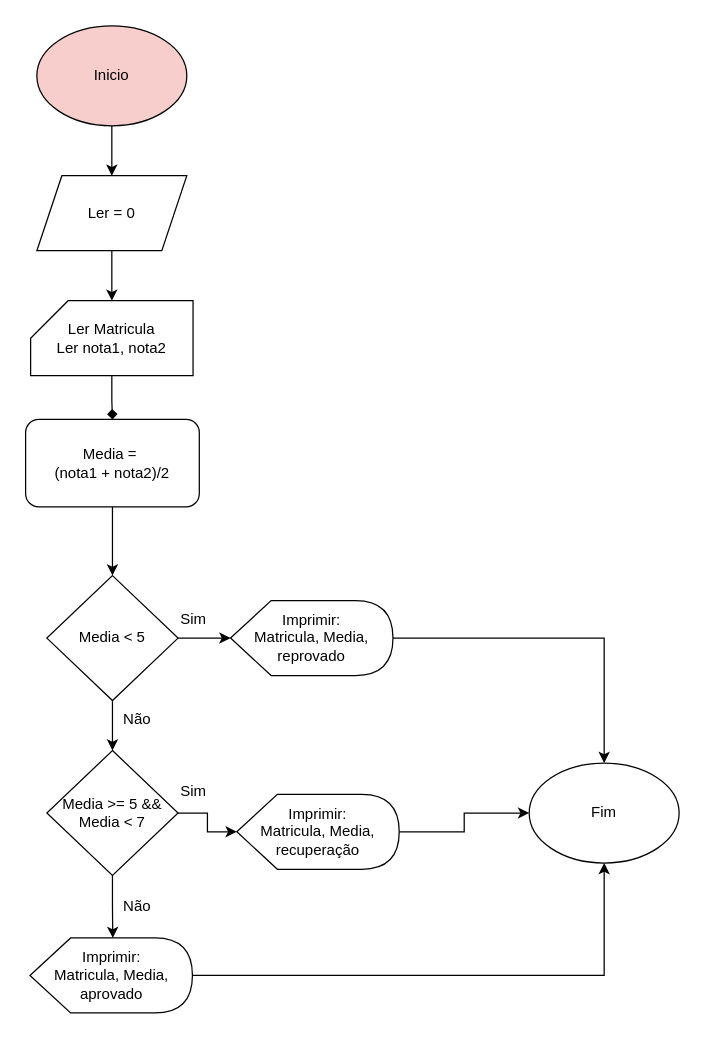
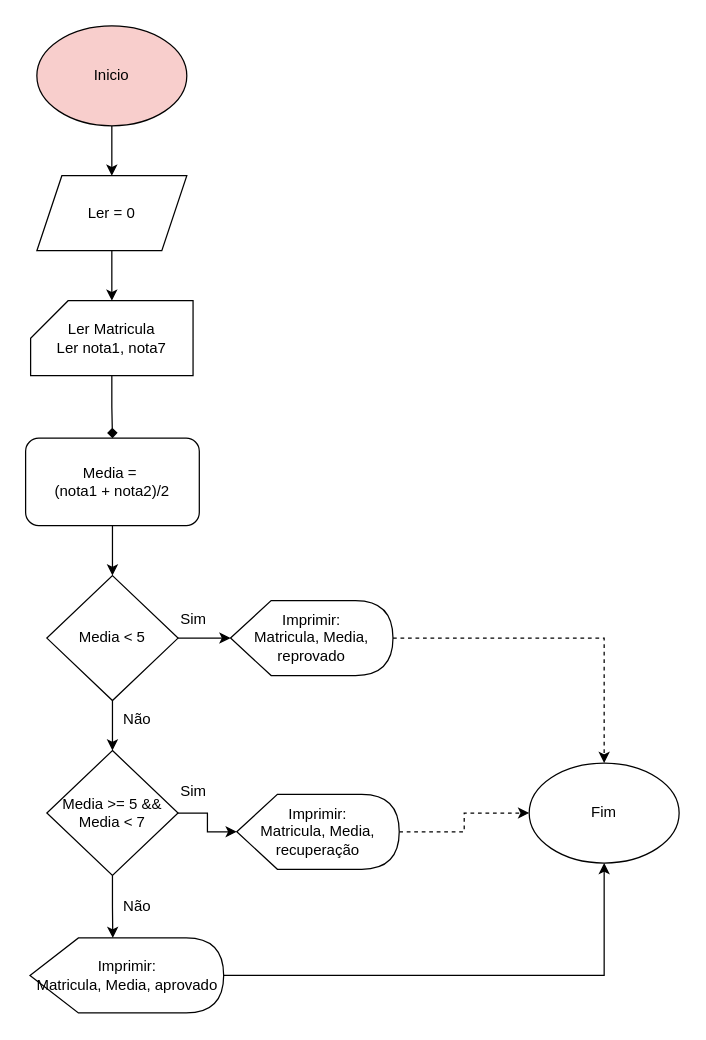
(112, 338) -> (112, 338)
(113, 463) -> (113, 482)
(558, 638) -> (558, 638)
(464, 826) -> (464, 826)
(111, 976) -> (127, 976)
